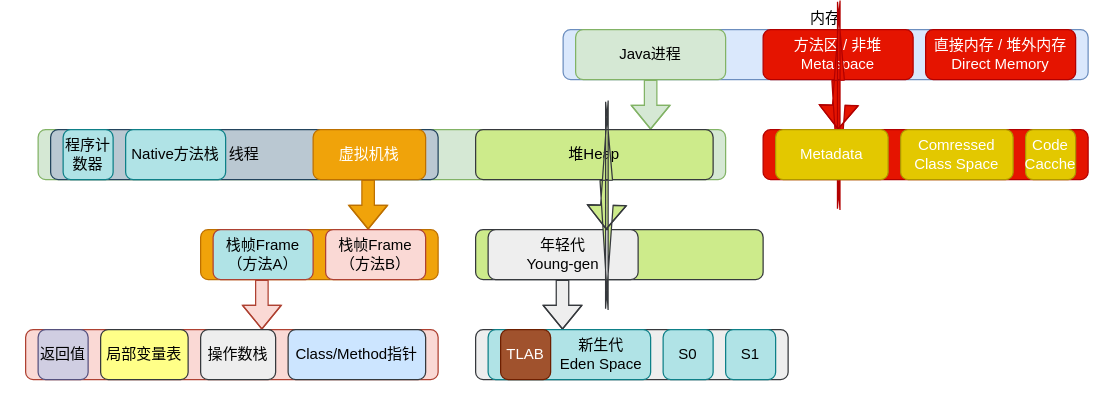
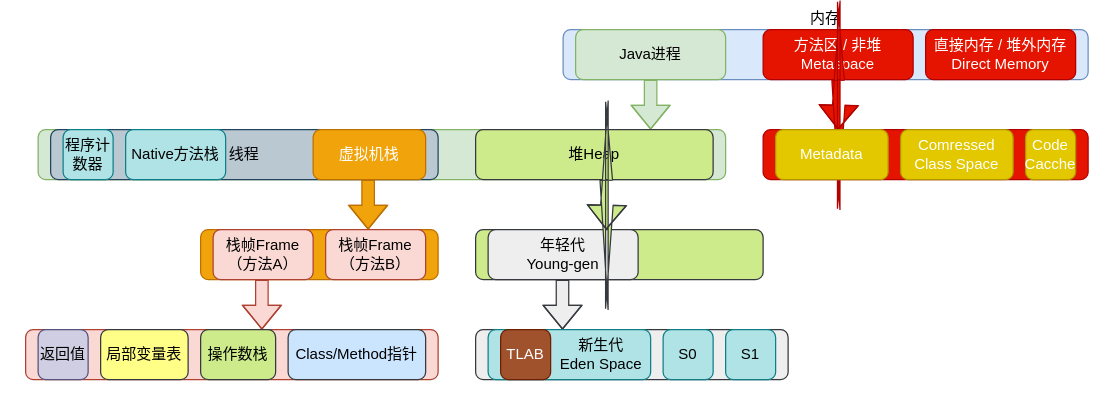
(263, 254) -> (263, 254)
(238, 354) -> (238, 354)
